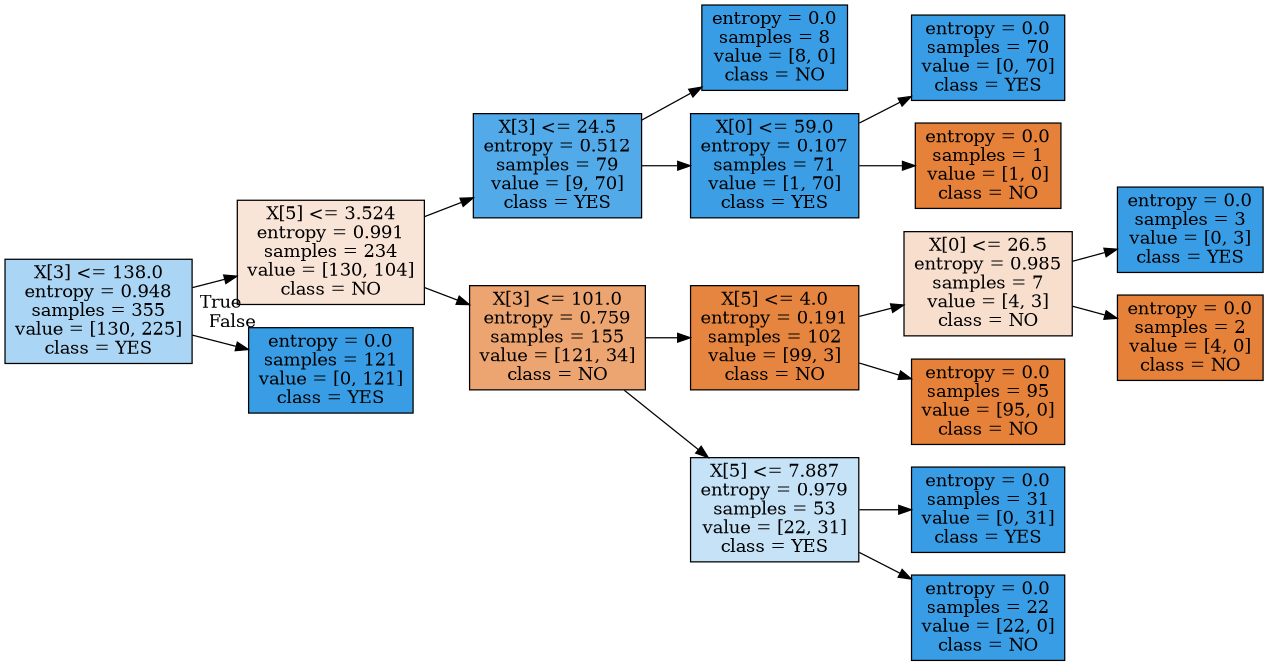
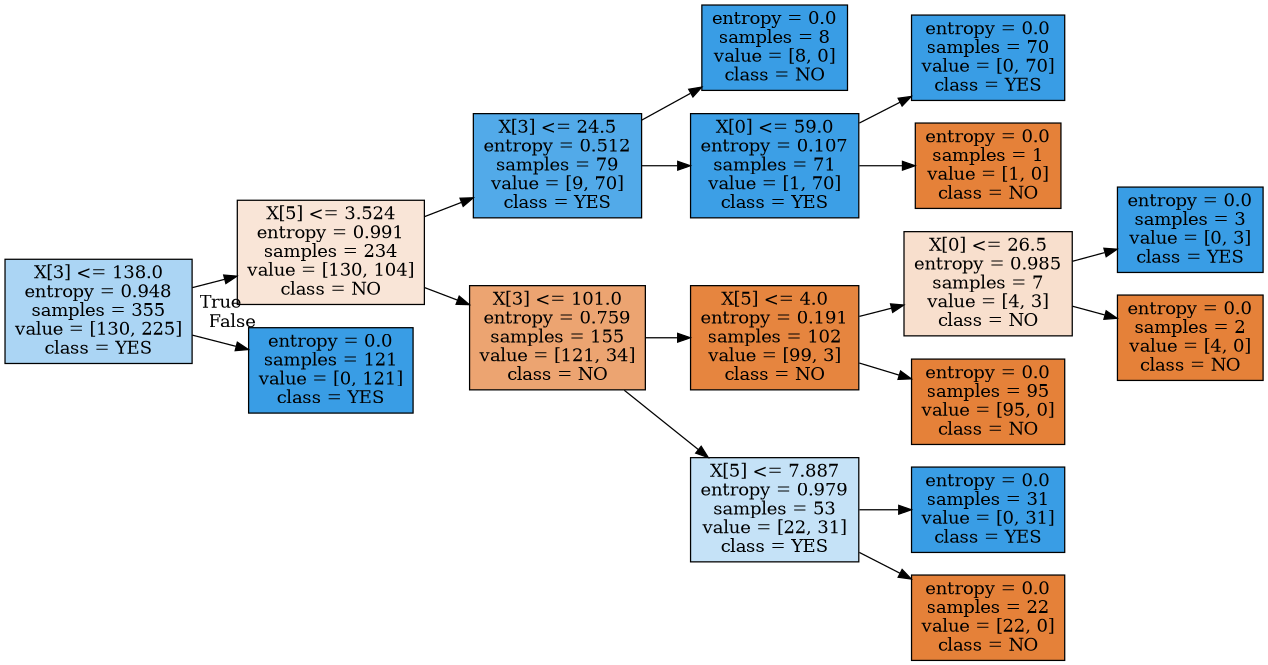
(988, 618) -> (988, 618)
